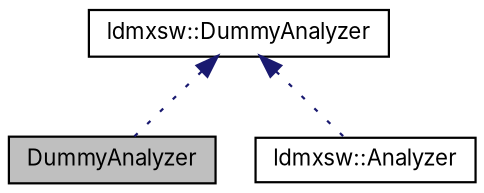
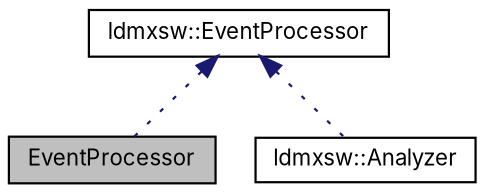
(239, 33) -> (239, 33)
(112, 160) -> (112, 160)
